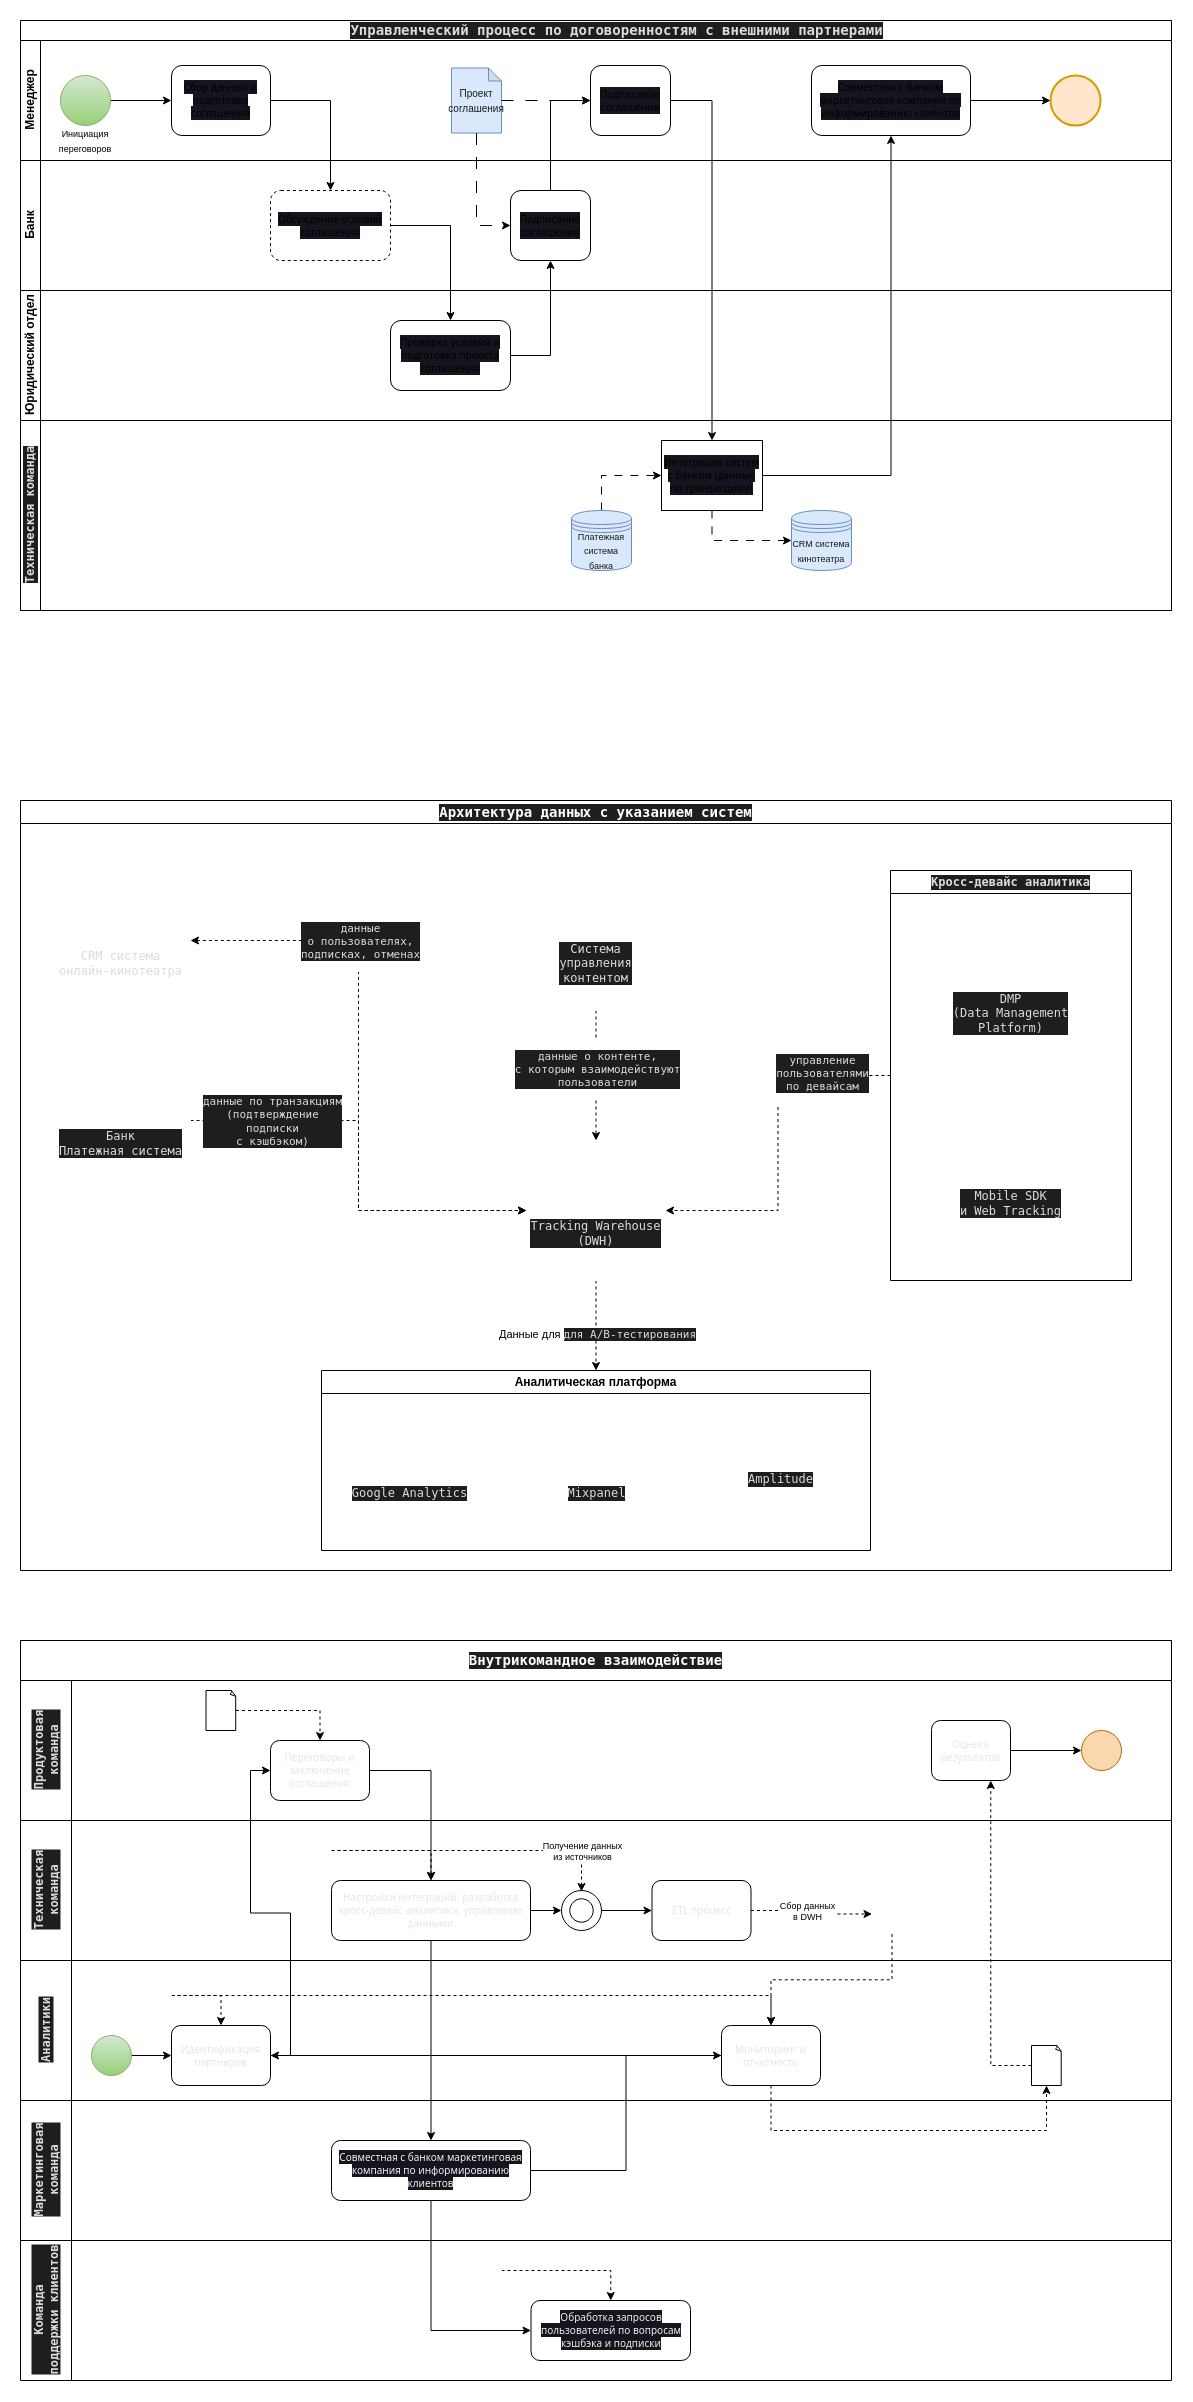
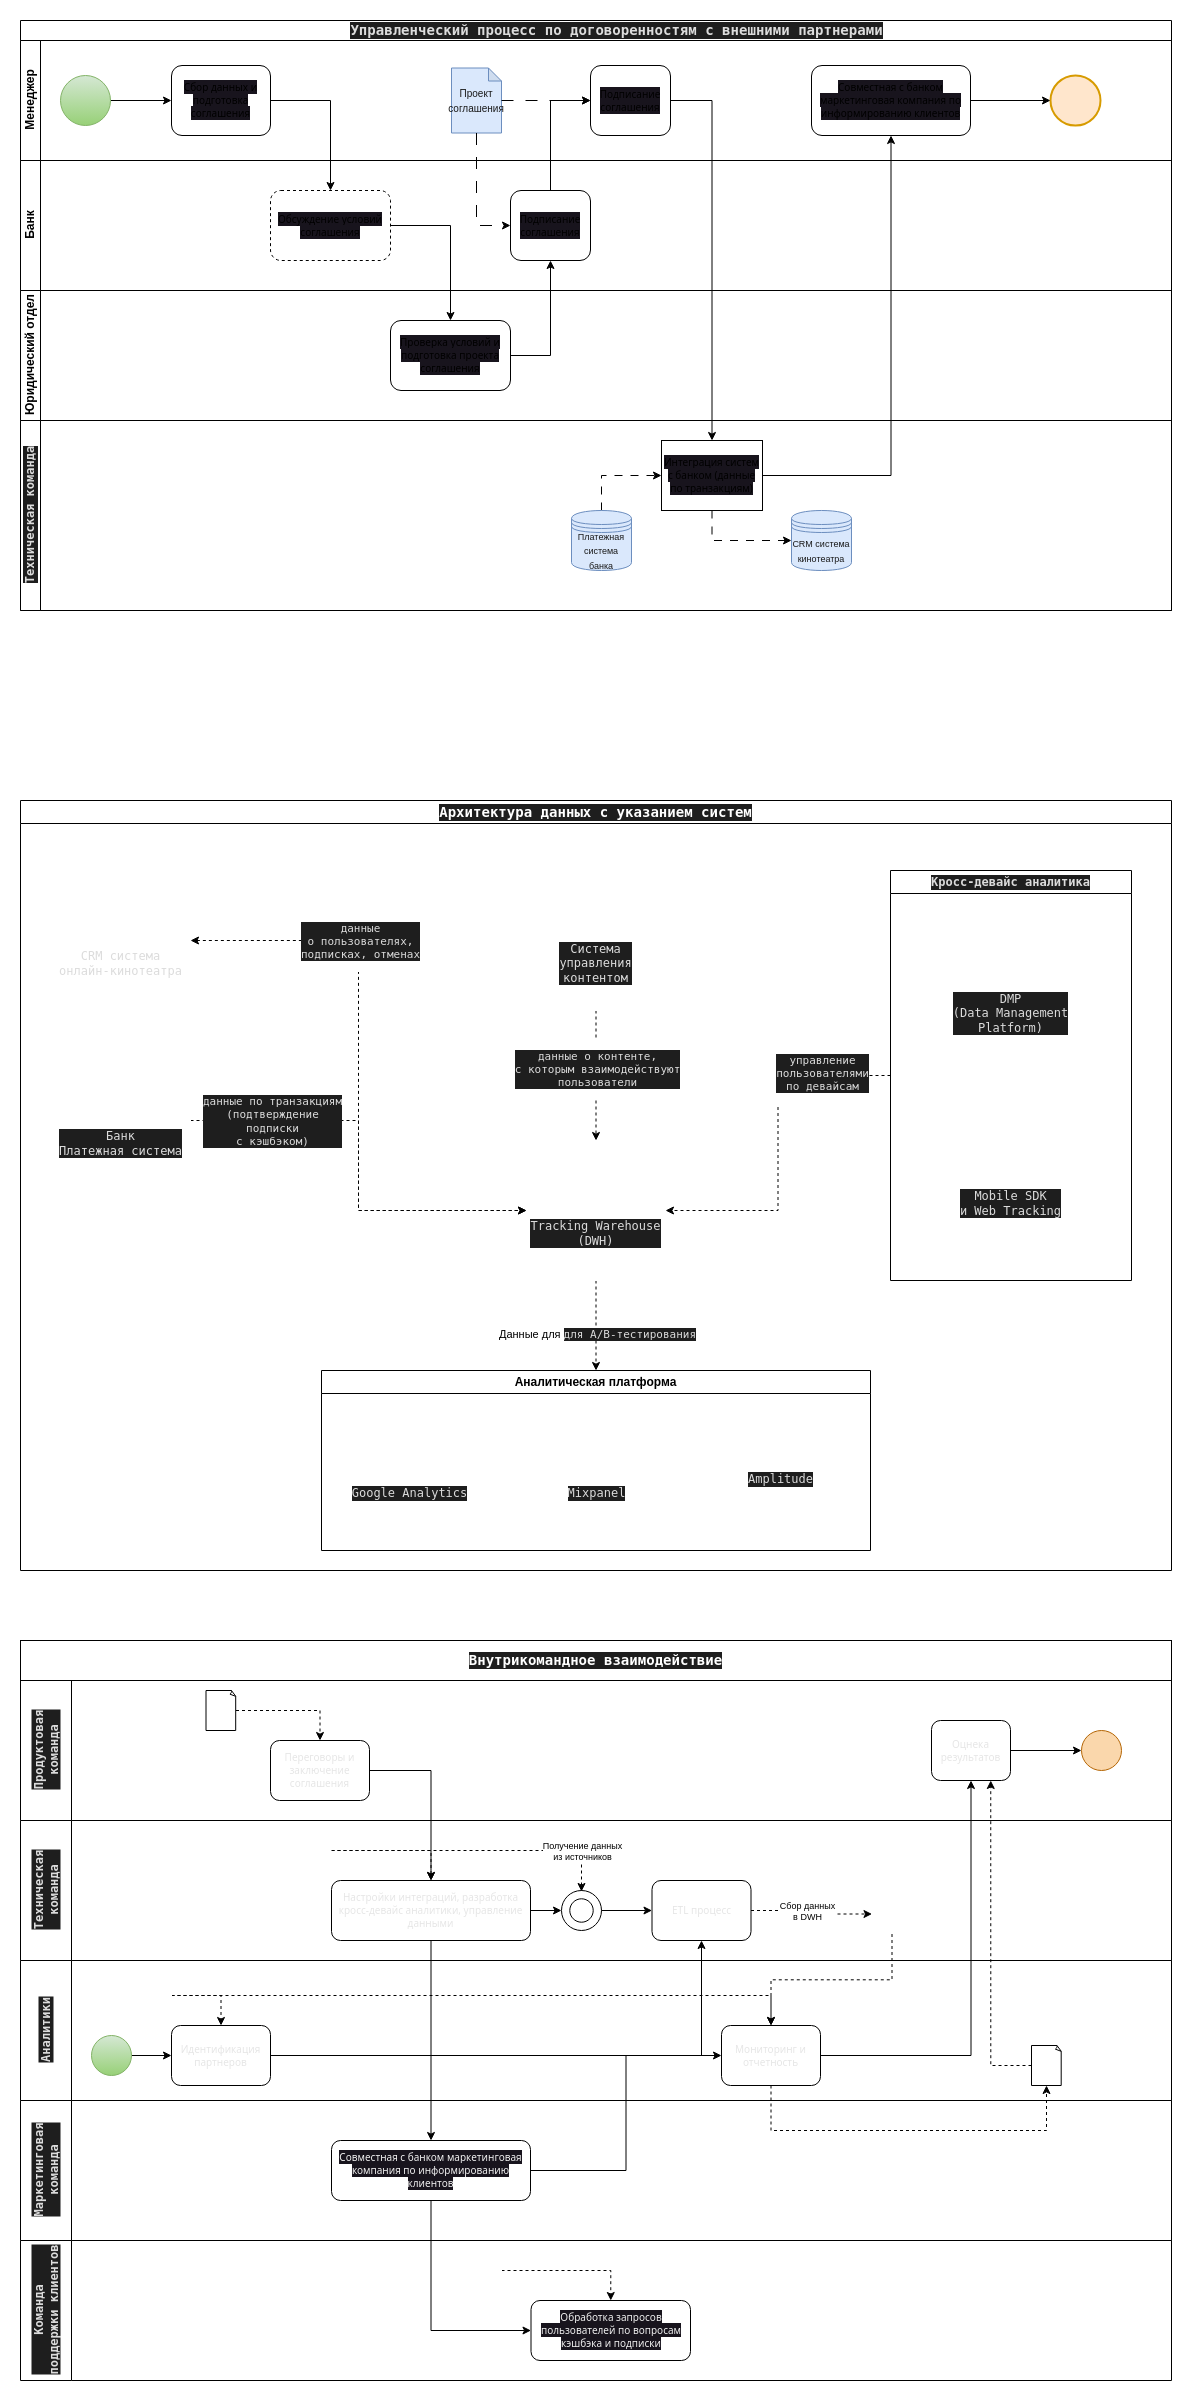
(86, 141) -> none
(264, 1913) -> (702, 2000)
(720, 2056) -> (971, 1996)
